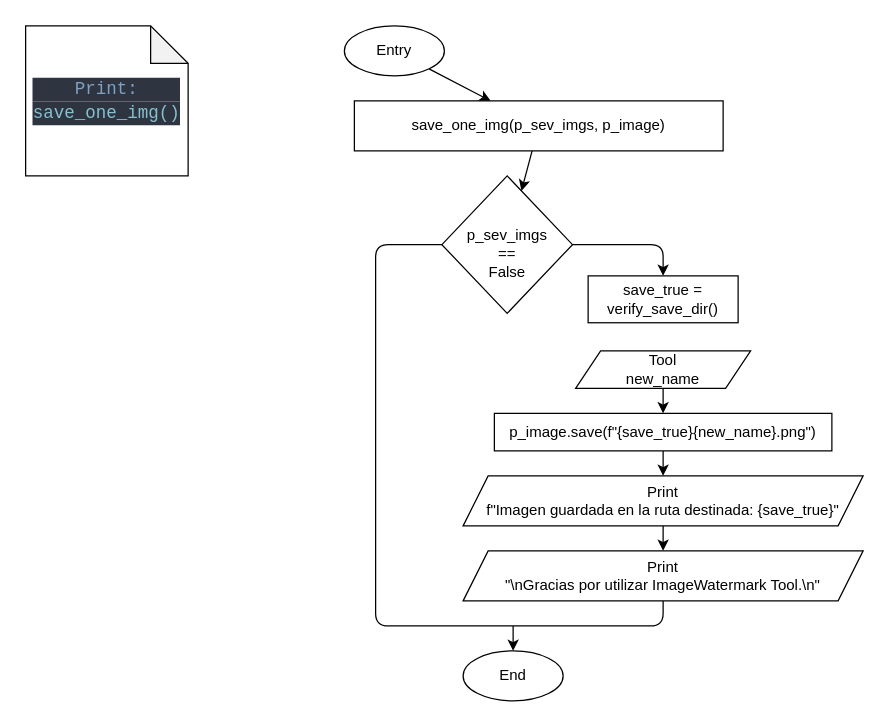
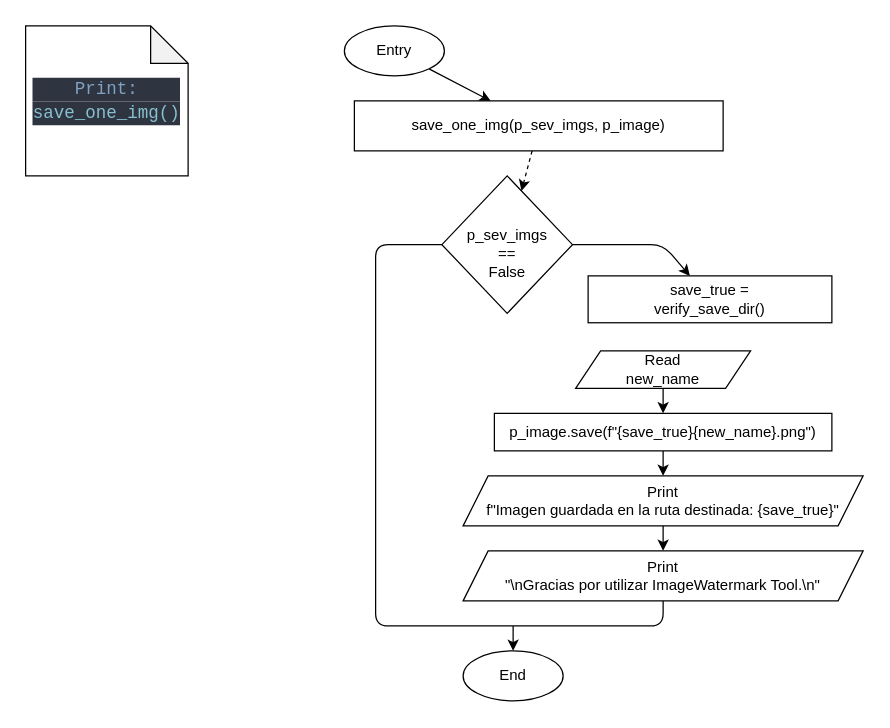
(528, 166) -> (528, 166)
(663, 299) -> (710, 299)
(663, 369) -> (663, 369)
